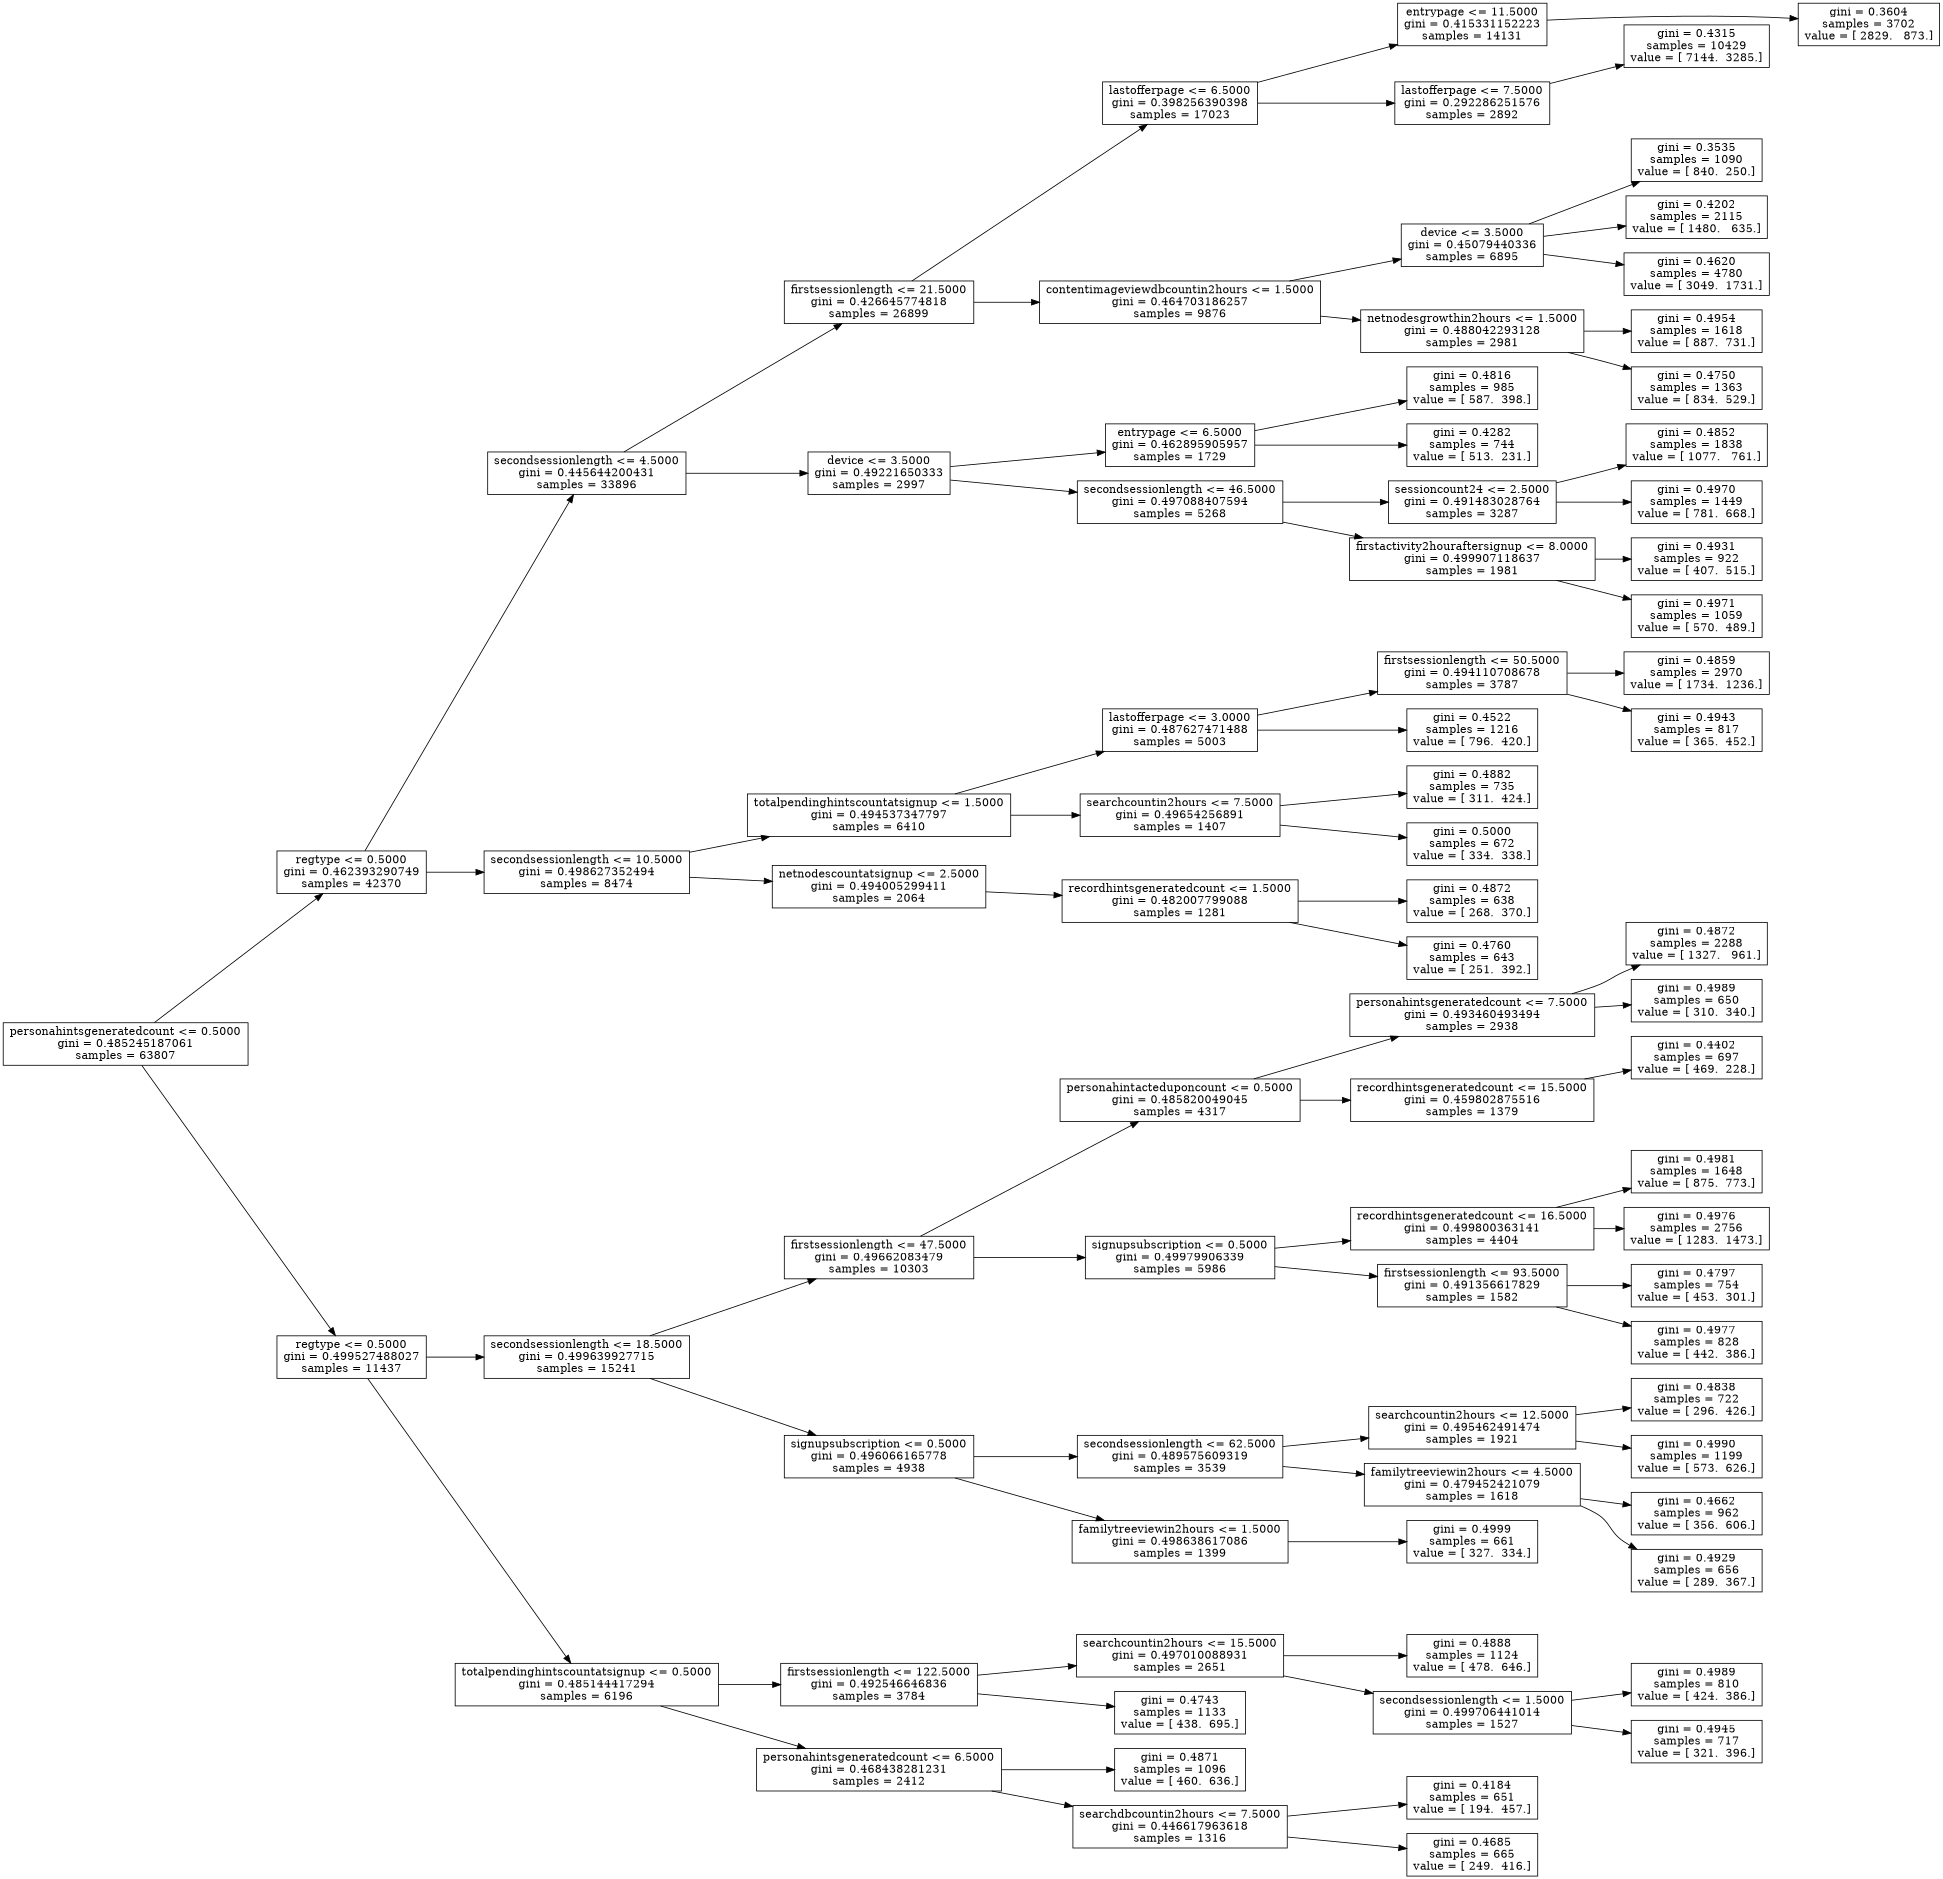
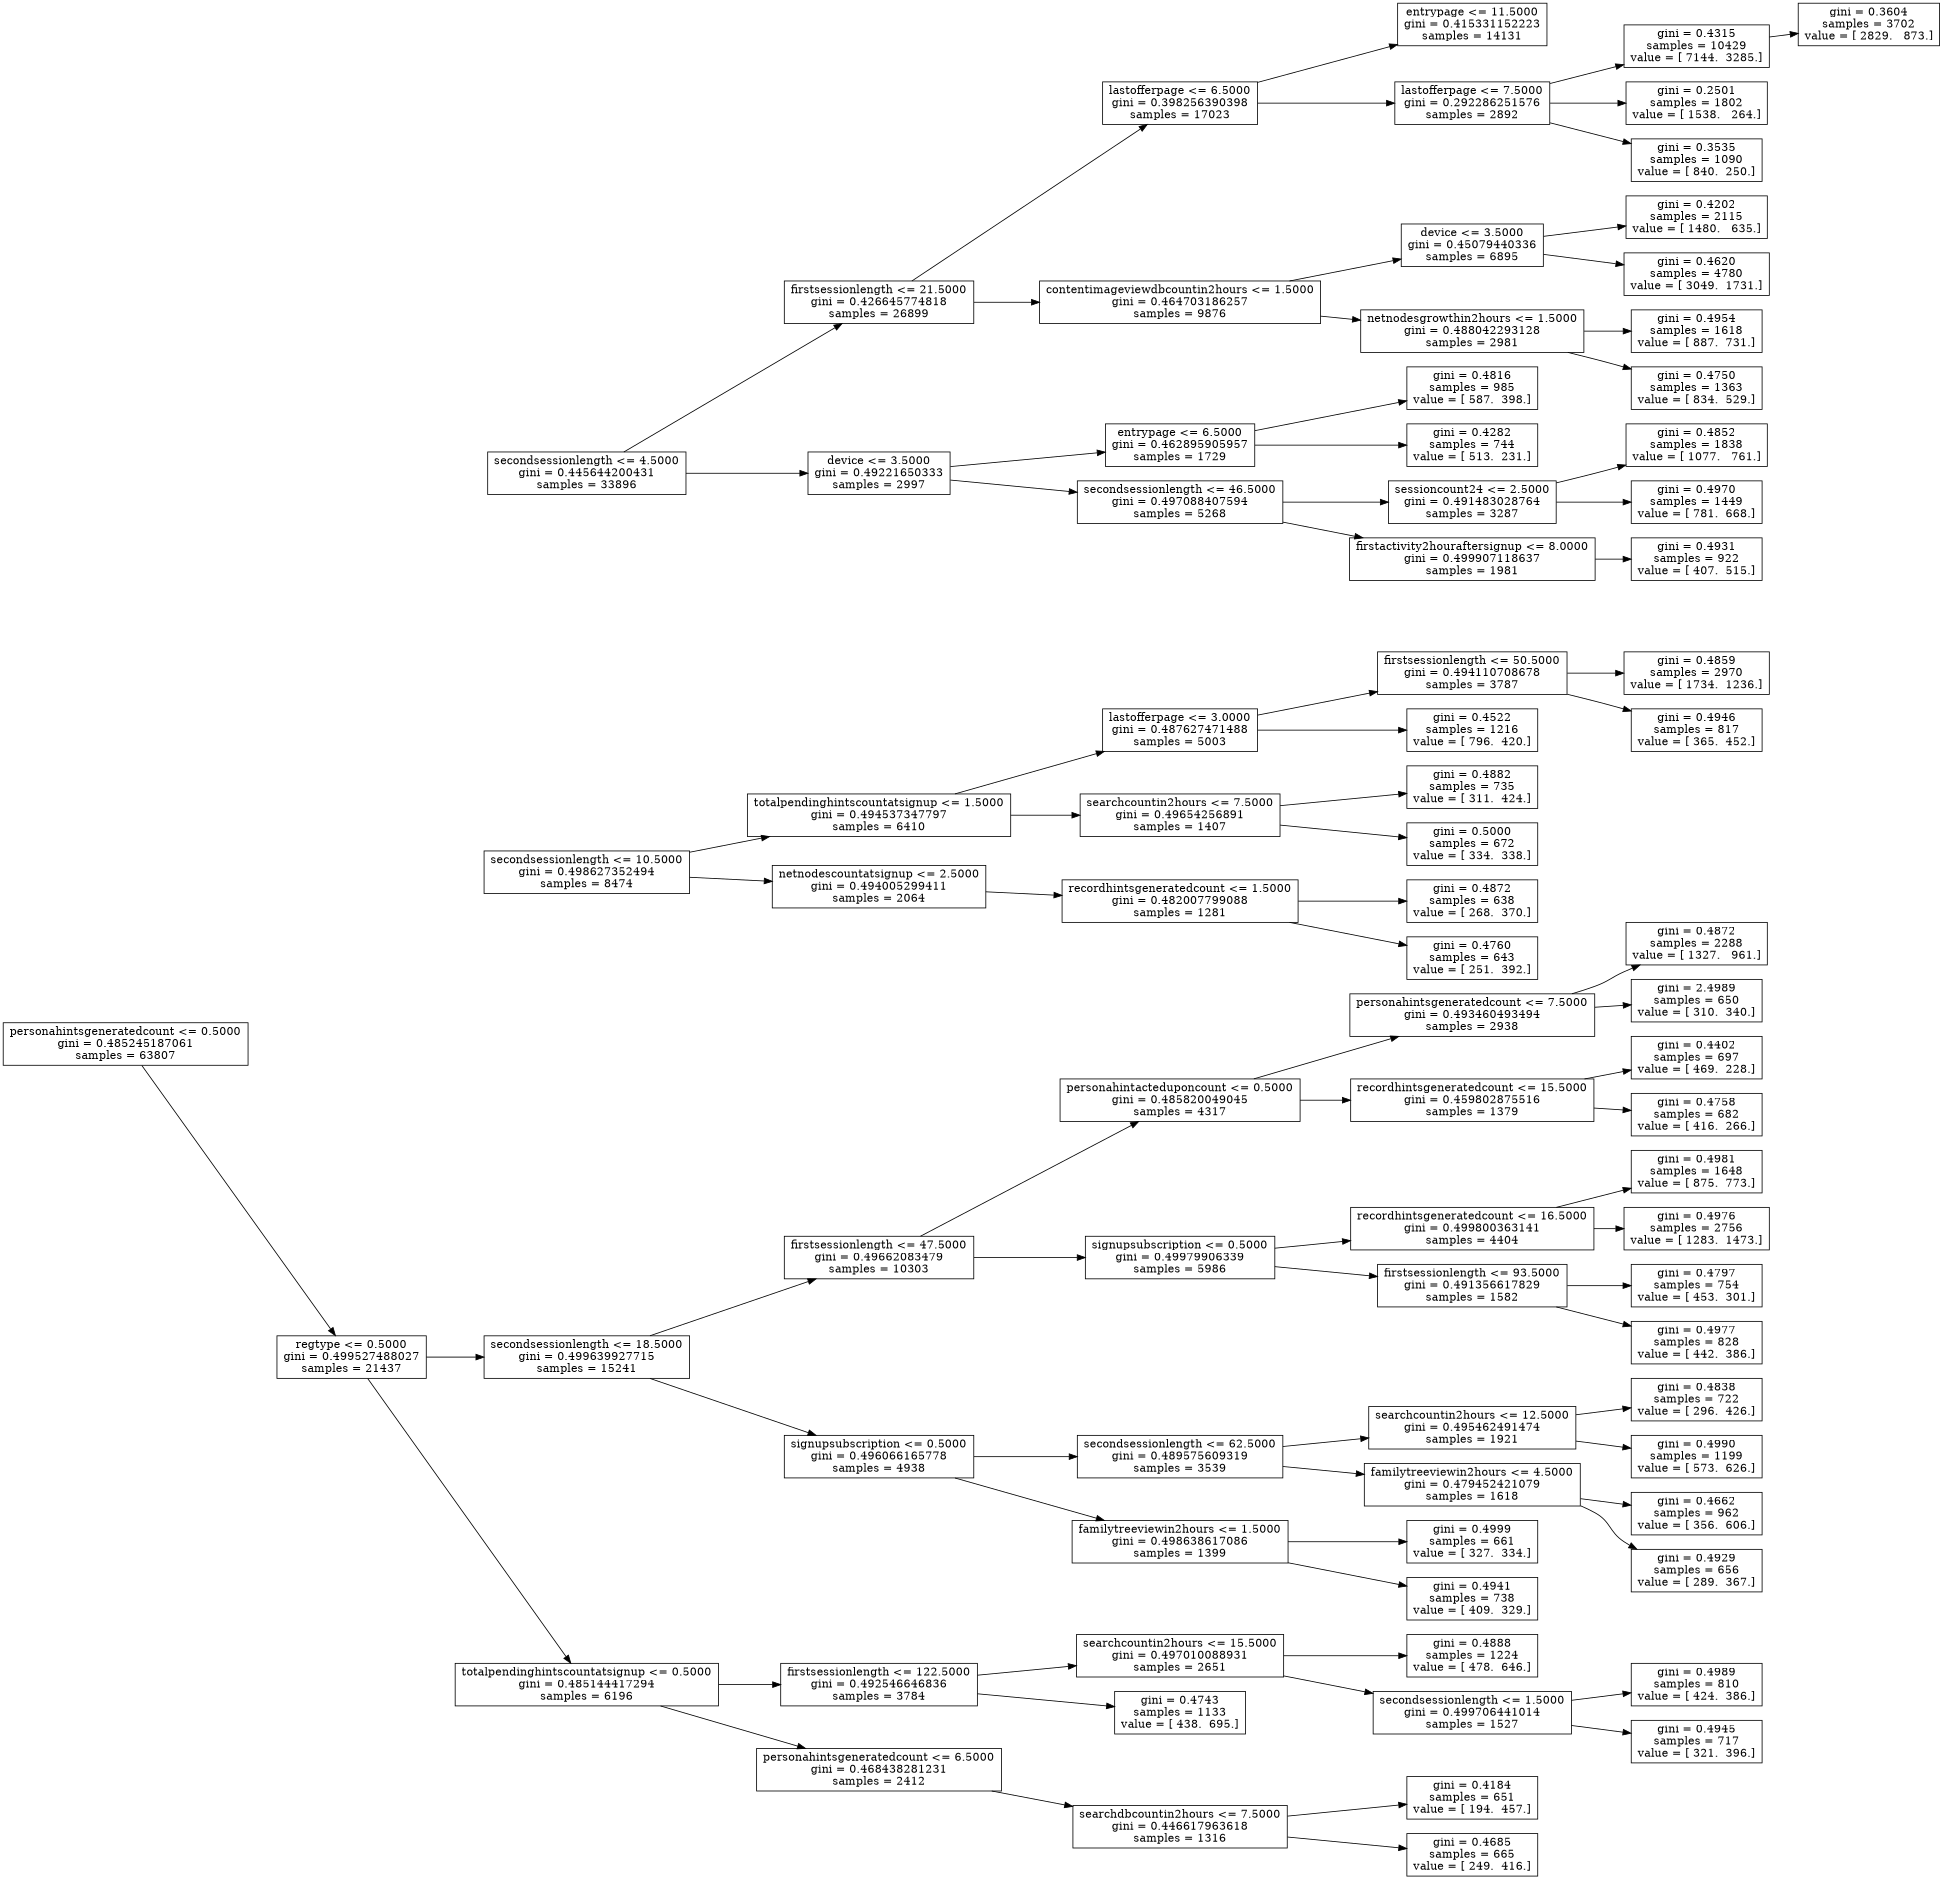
(1668, 16) -> (1780, 36)
none -> (1697, 103)
(1581, 204) -> (1587, 132)
(1697, 616) -> none
(1697, 730) -> (1697, 730)
(352, 872) -> none
(1697, 1001) -> (1697, 1001)
none -> (1697, 1115)
(352, 1357) -> (352, 1357)
none -> (1472, 1599)
(1472, 1656) -> (1472, 1656)
(1180, 1770) -> none
